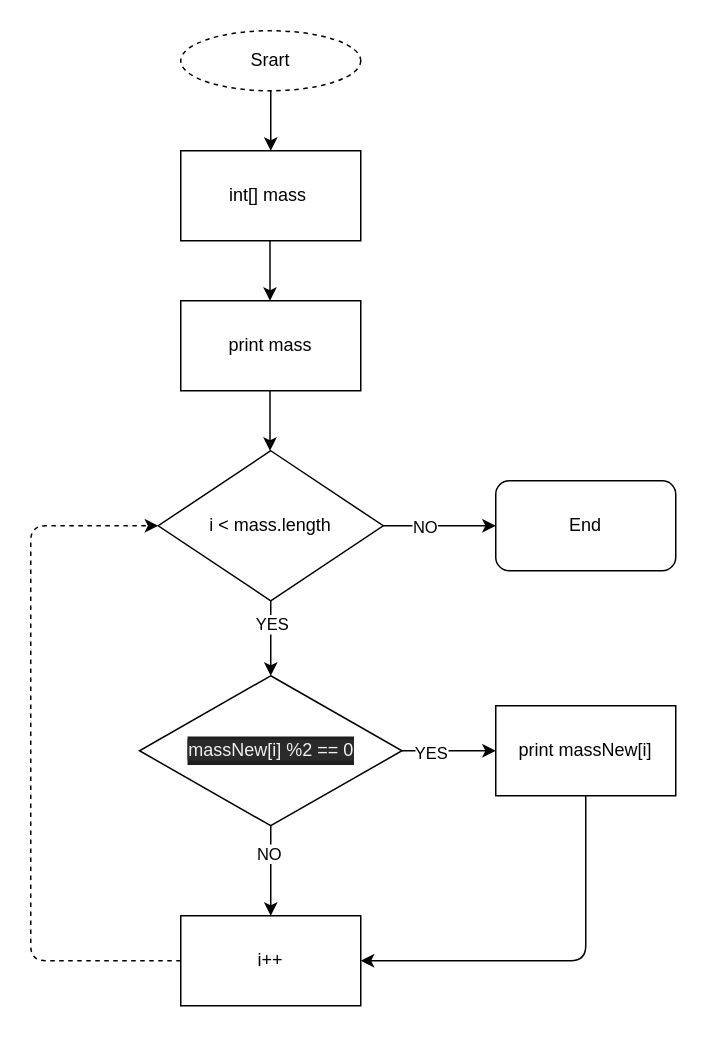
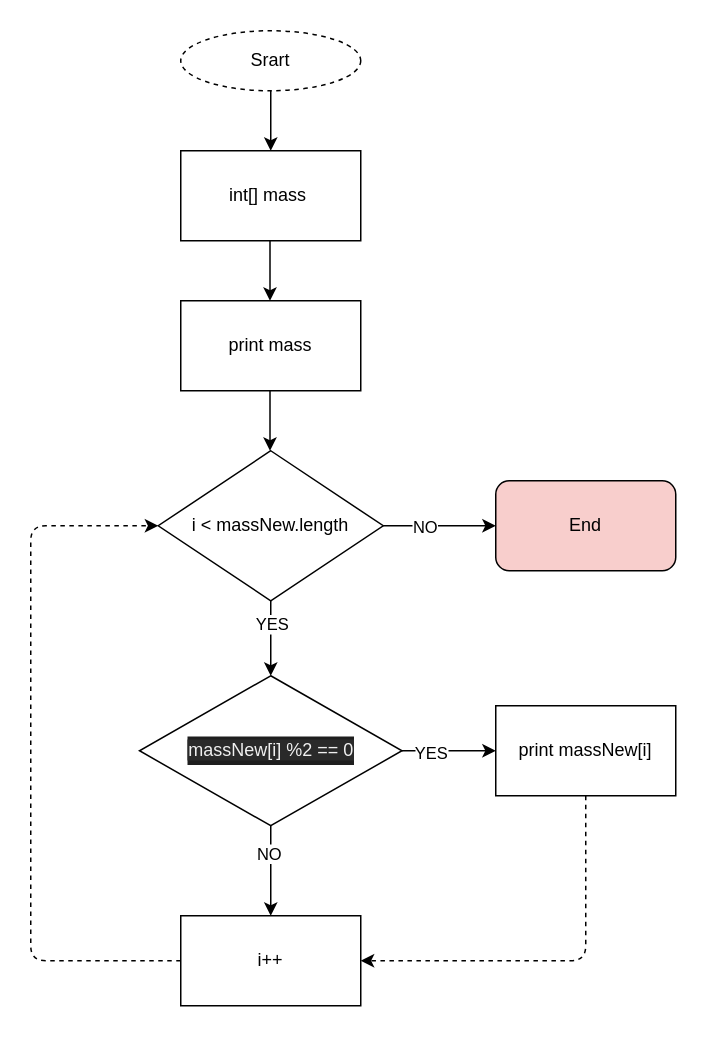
(271, 526) -> (271, 526)
(586, 526) -> (586, 526)
(557, 961) -> (557, 961)
